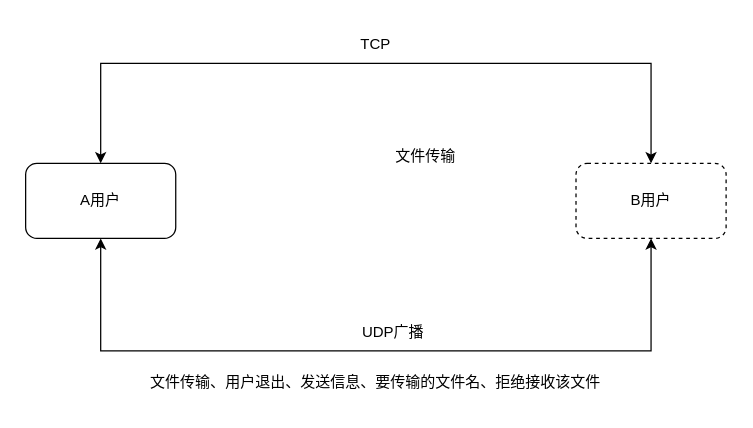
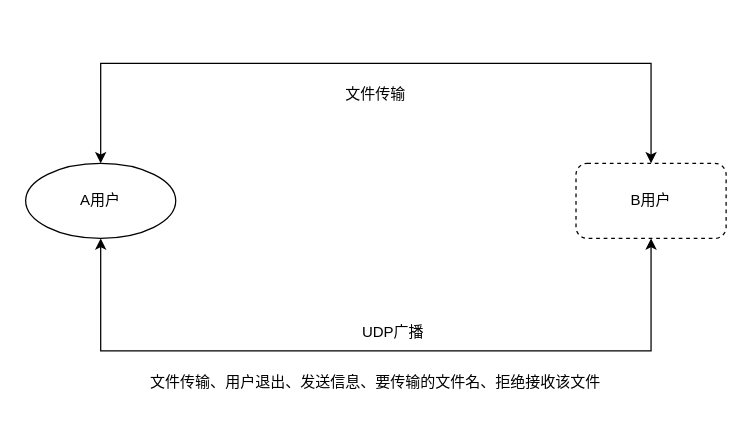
(376, 44) -> none
(426, 157) -> (376, 94)
(101, 201) -> (101, 201)
